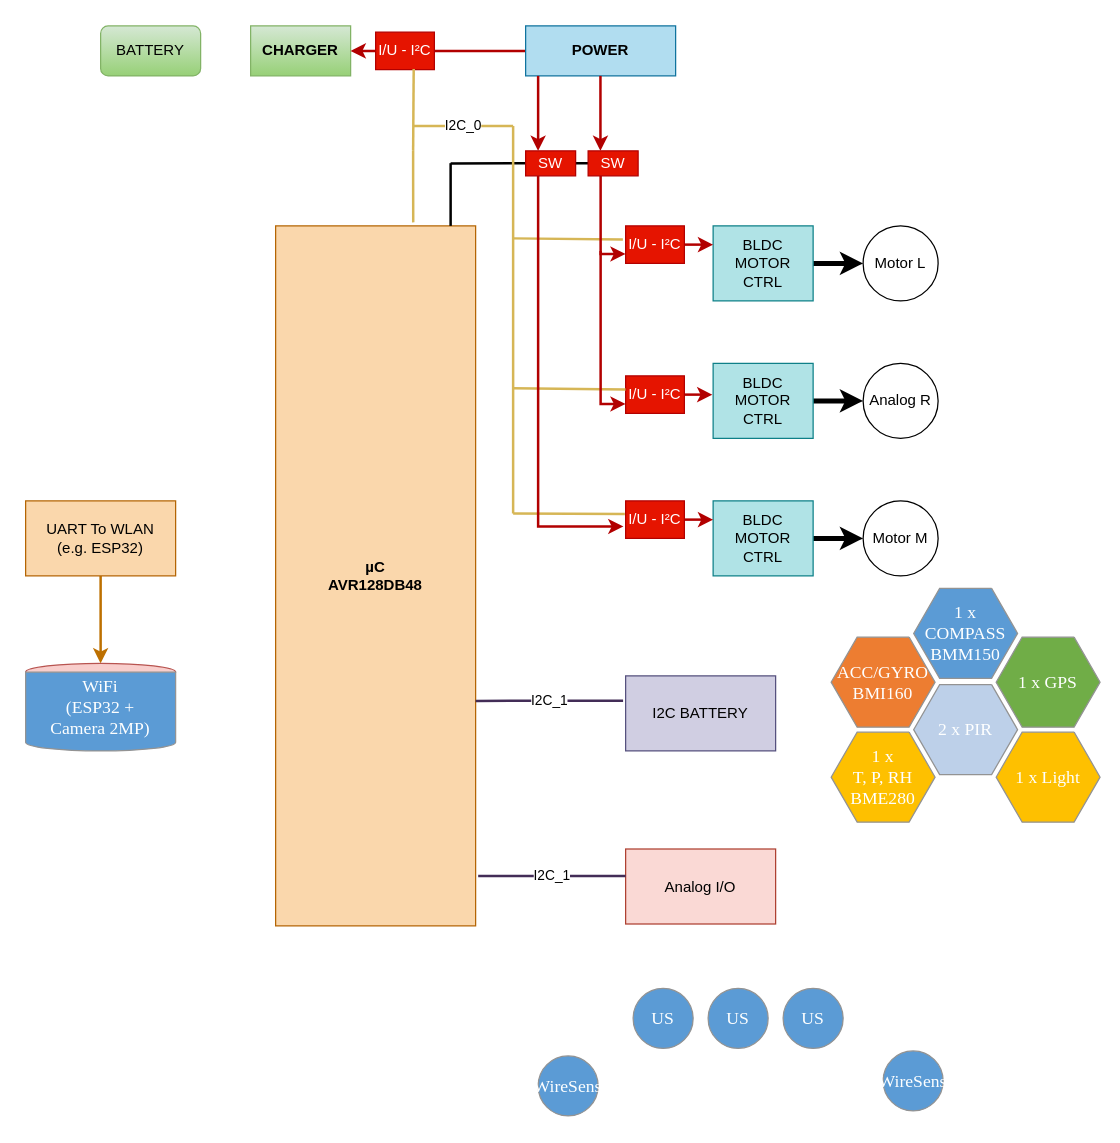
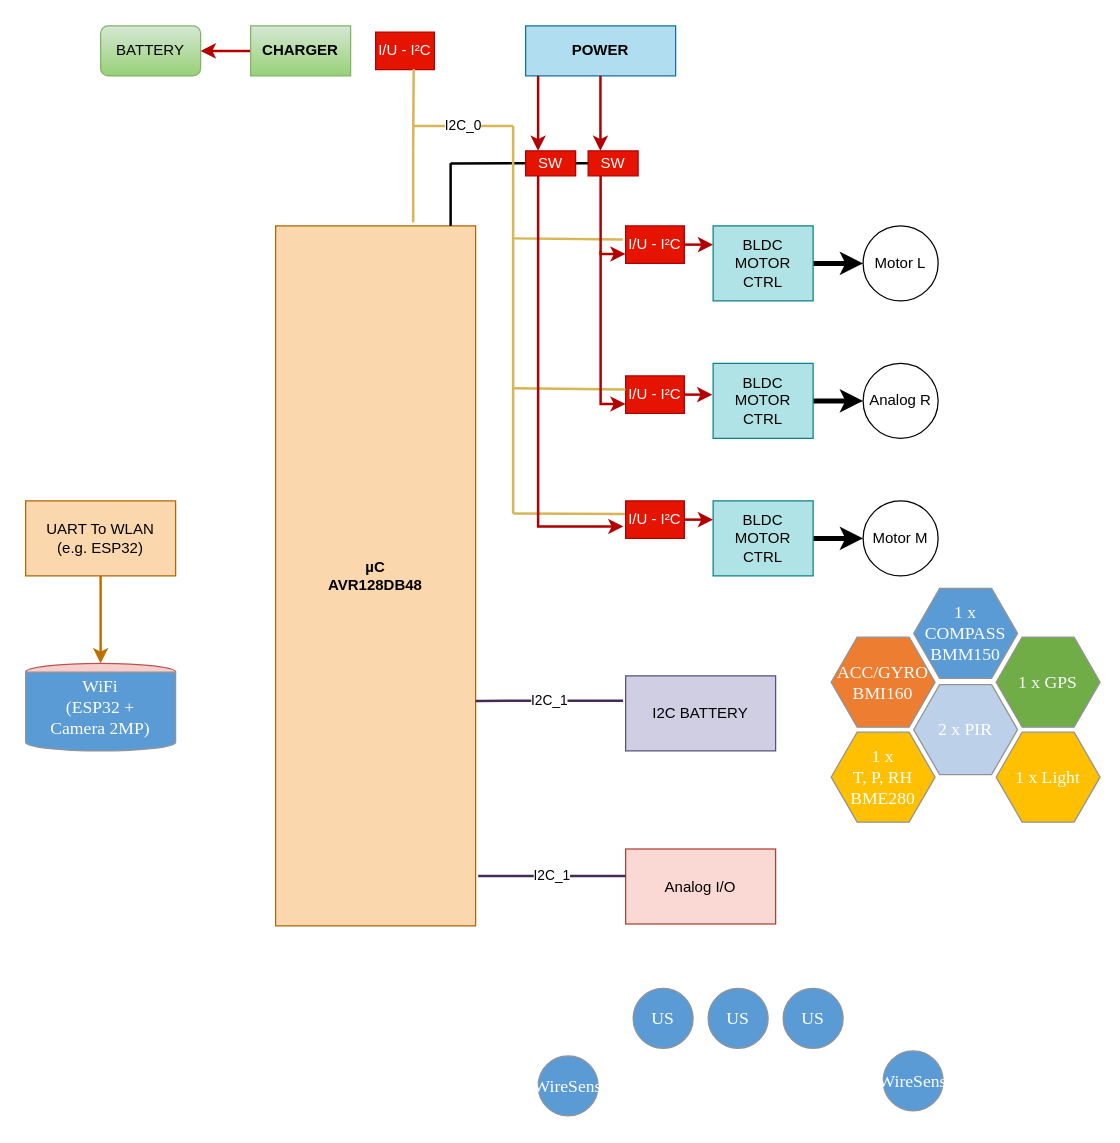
none -> (231, 51)
(479, 51) -> none
